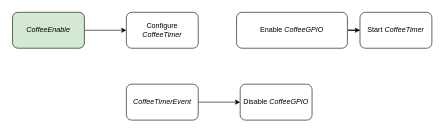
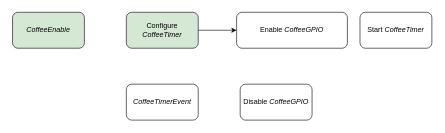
(120, 30) -> none
(162, 30) -> (162, 30)
none -> (231, 30)
(357, 30) -> none
(234, 102) -> none
